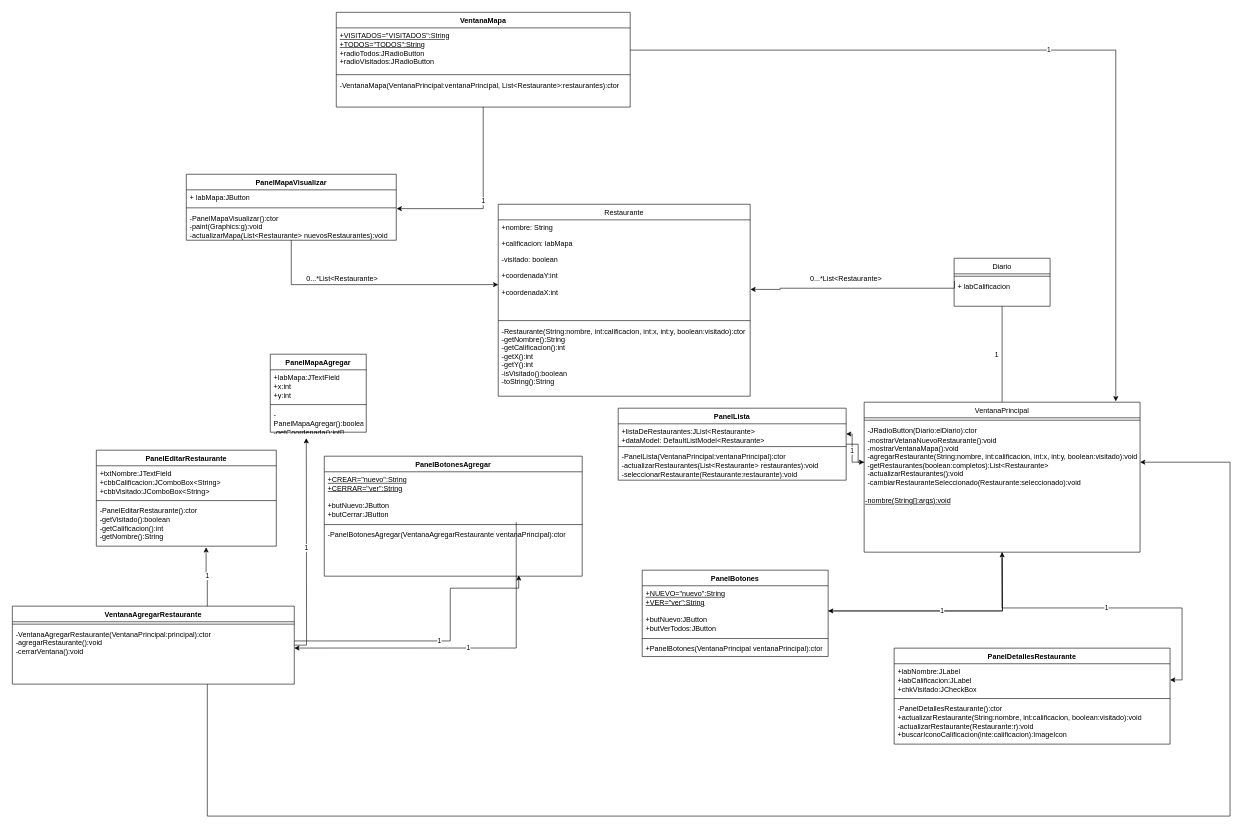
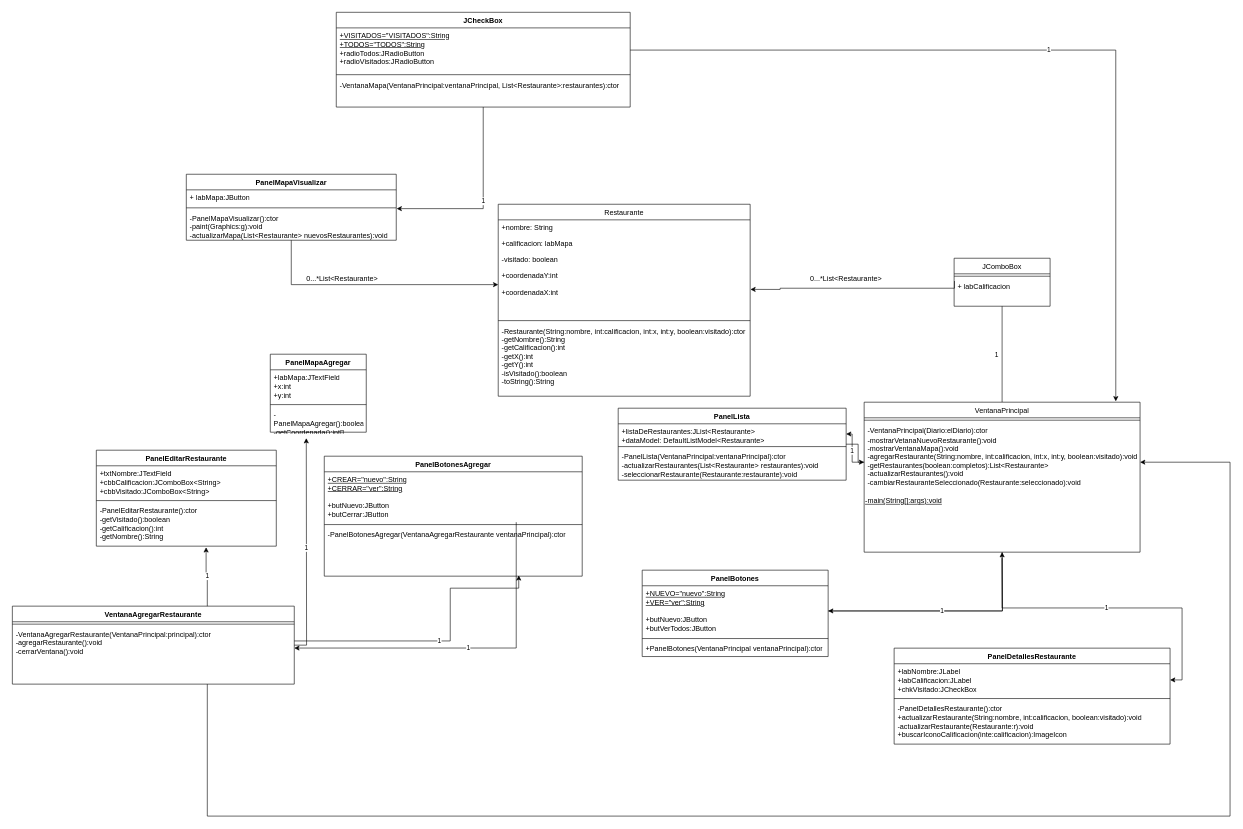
(483, 21) -> (483, 21)
(1002, 266) -> (1002, 266)
(931, 431) -> (937, 431)
(916, 501) -> (911, 501)
